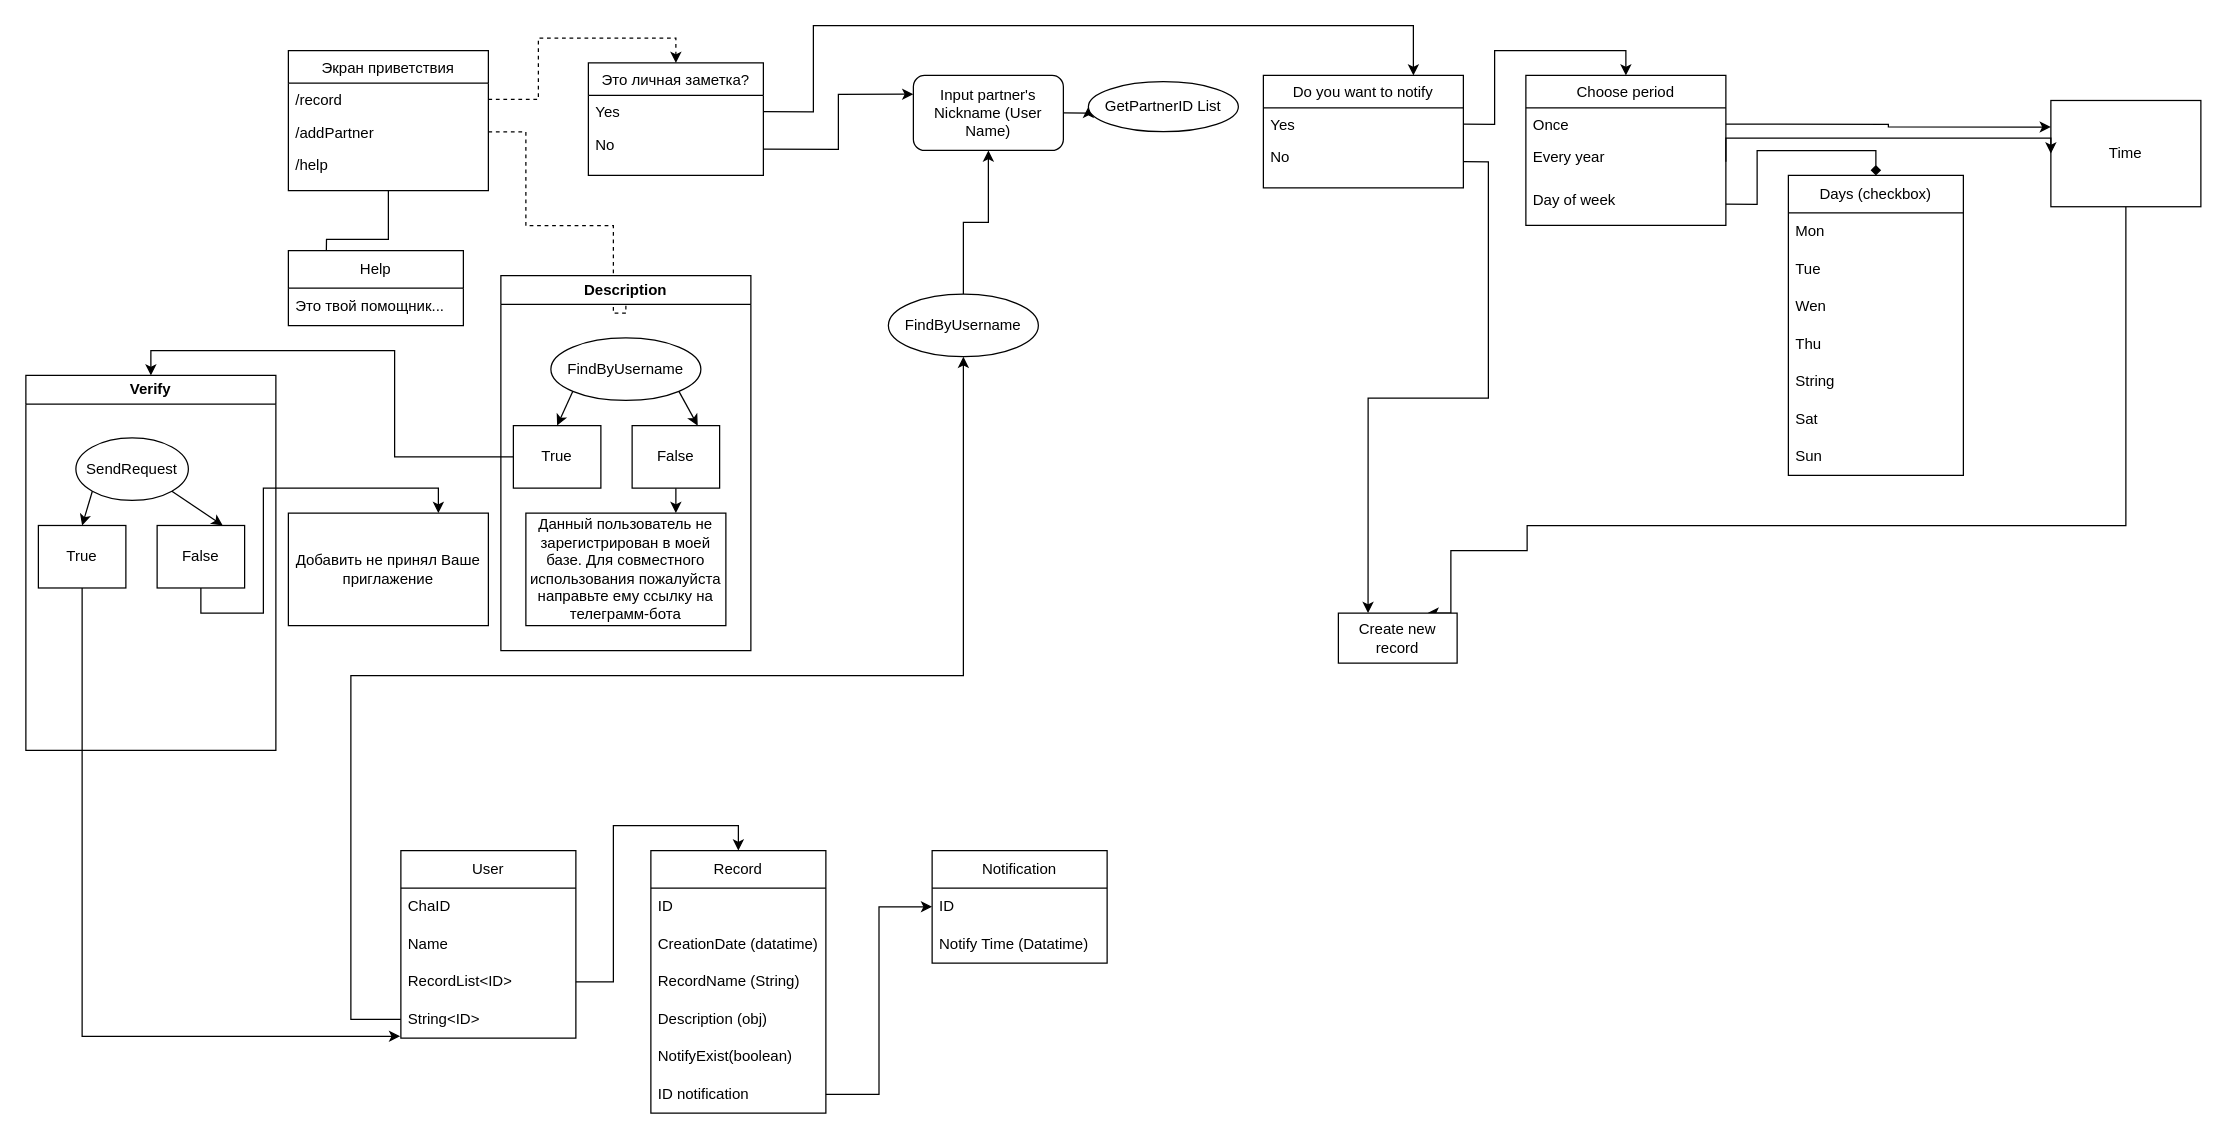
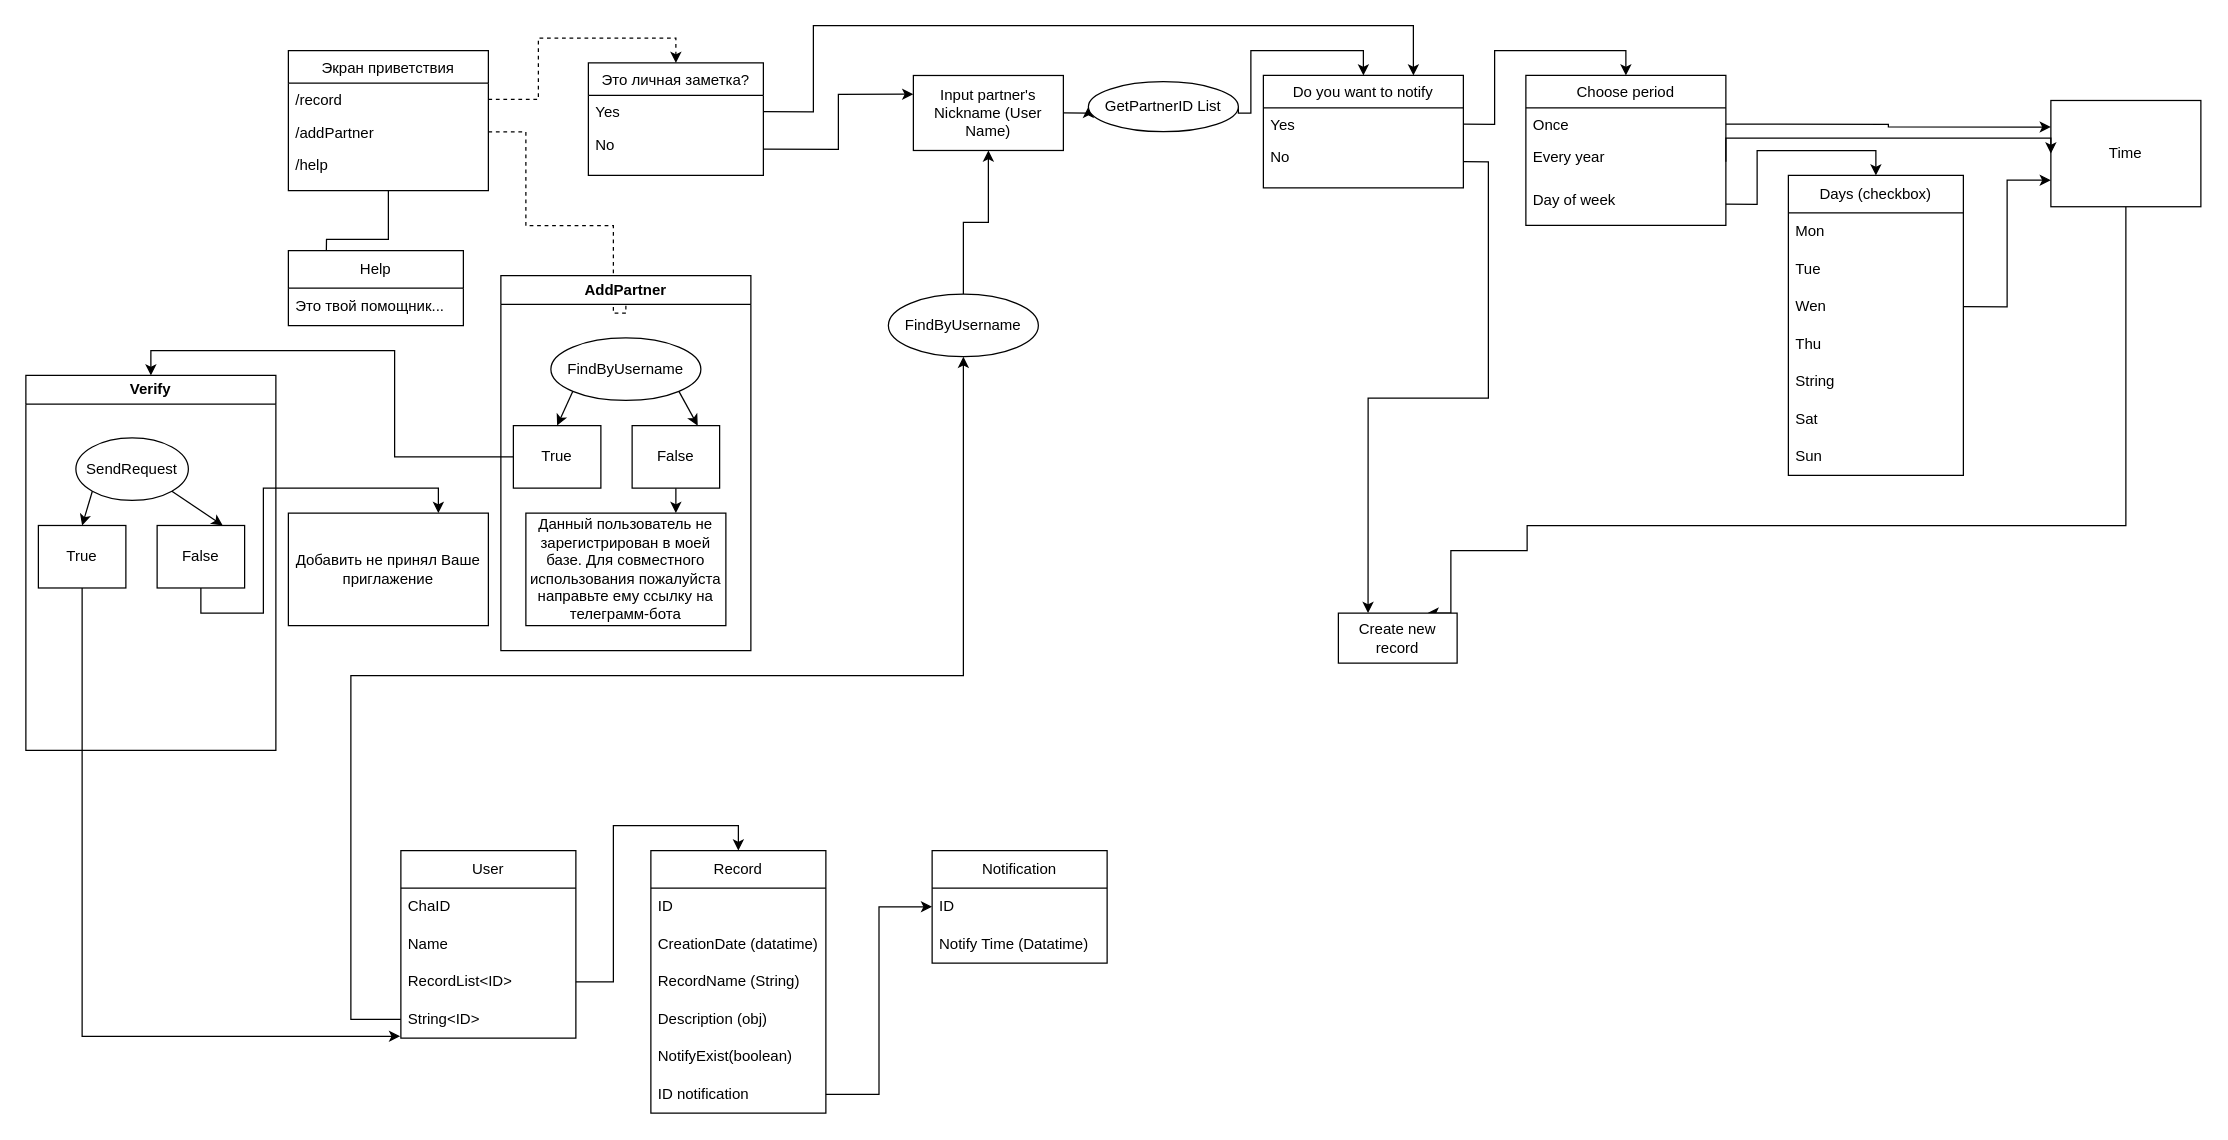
none -> (1275, 51)
(988, 113) -> (988, 113)
(1876, 165) -> (1876, 166)
none -> (2007, 246)
(626, 291) -> (626, 291)
